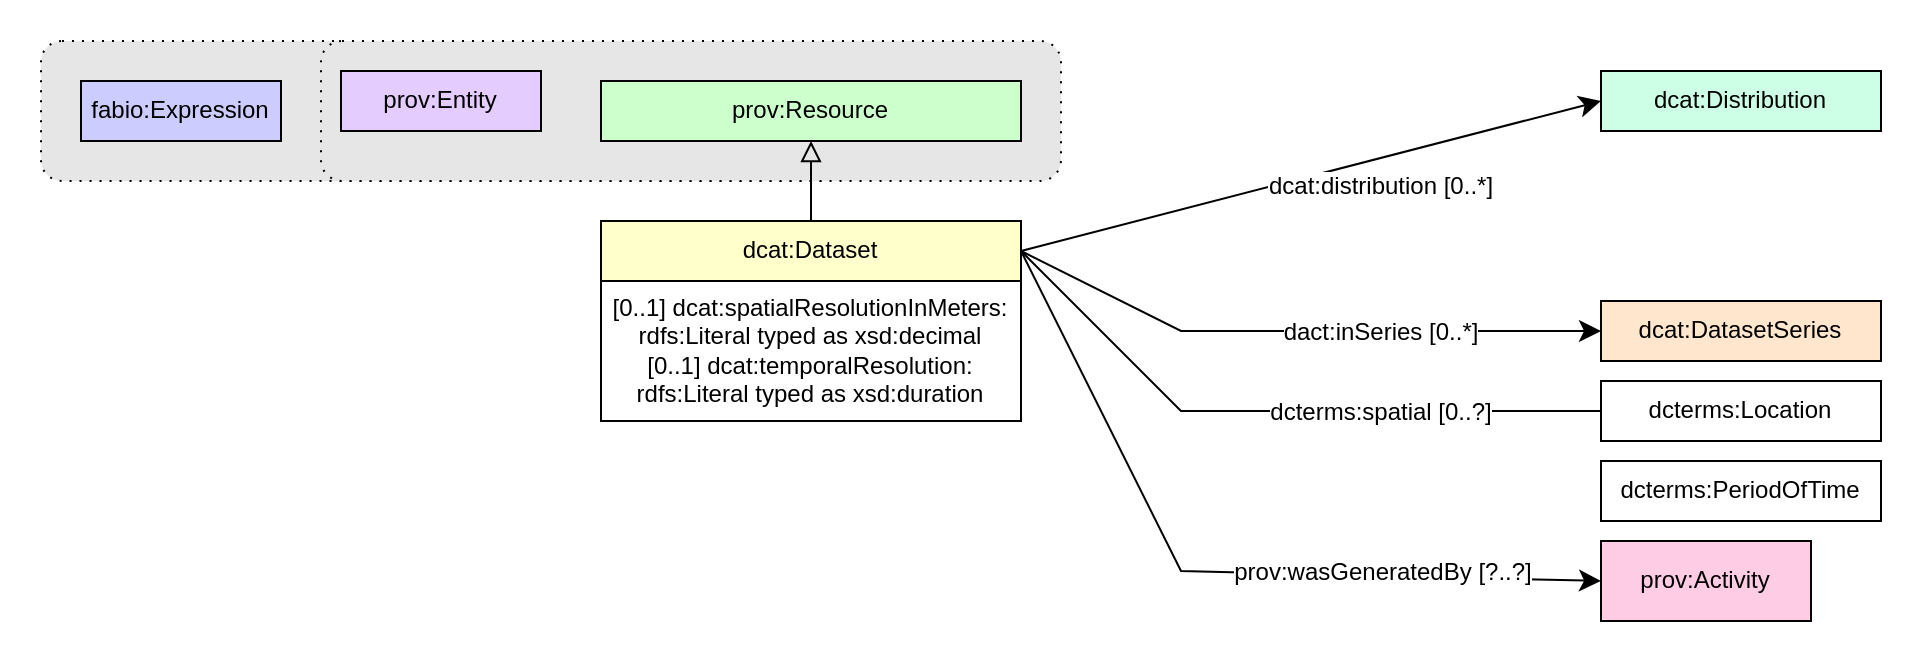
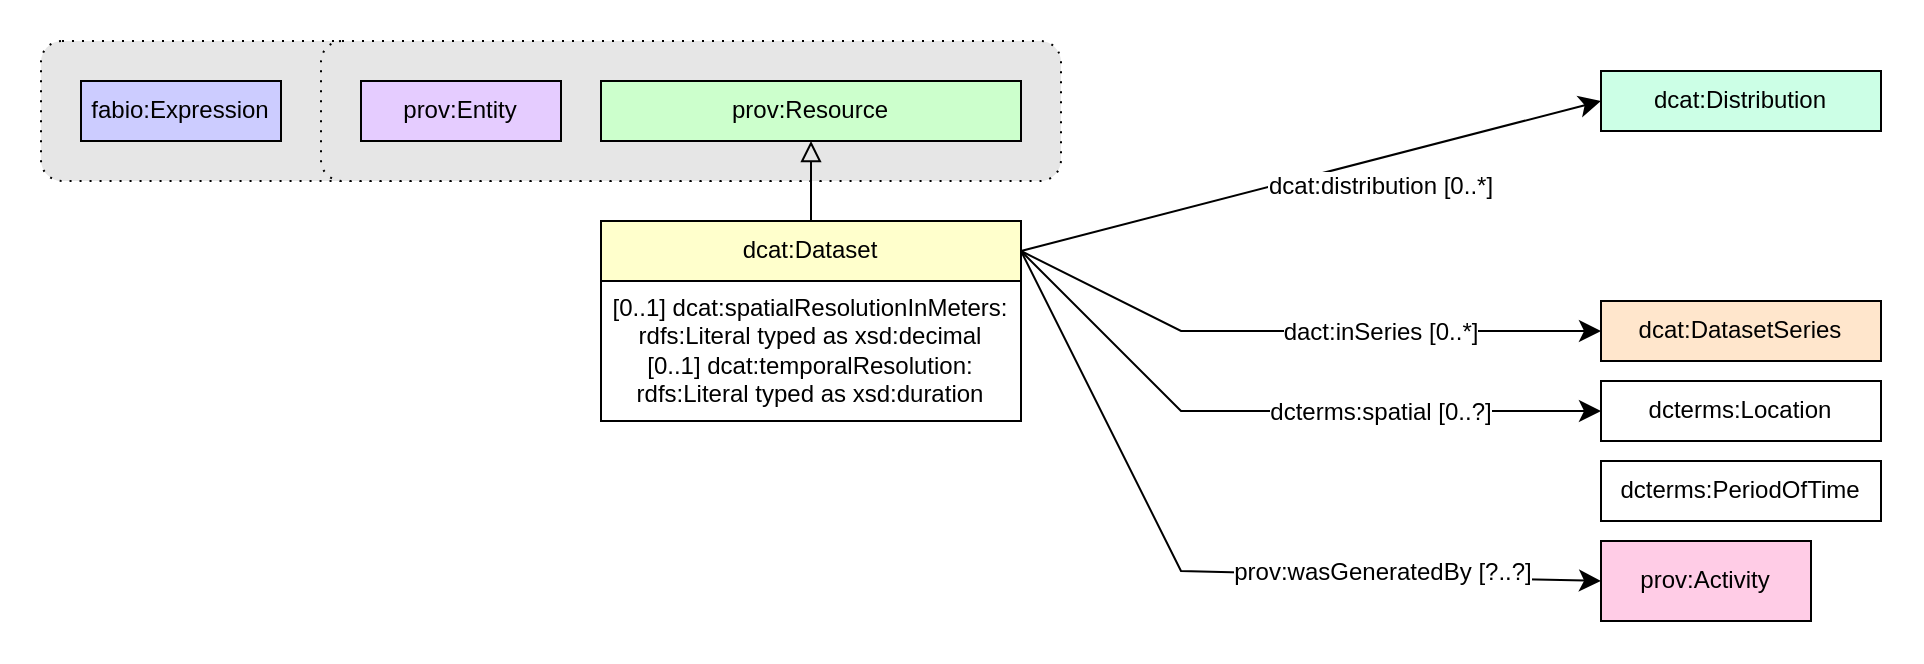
(441, 101) -> (461, 111)
(1590, 411) -> (1583, 411)
